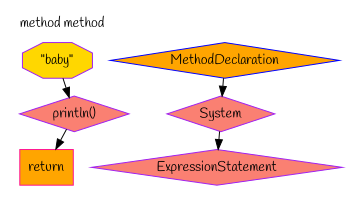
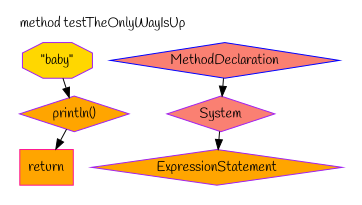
(62, 23) -> (103, 23)
(225, 60) -> (225, 60)
(74, 114) -> (74, 114)
(217, 167) -> (217, 167)
